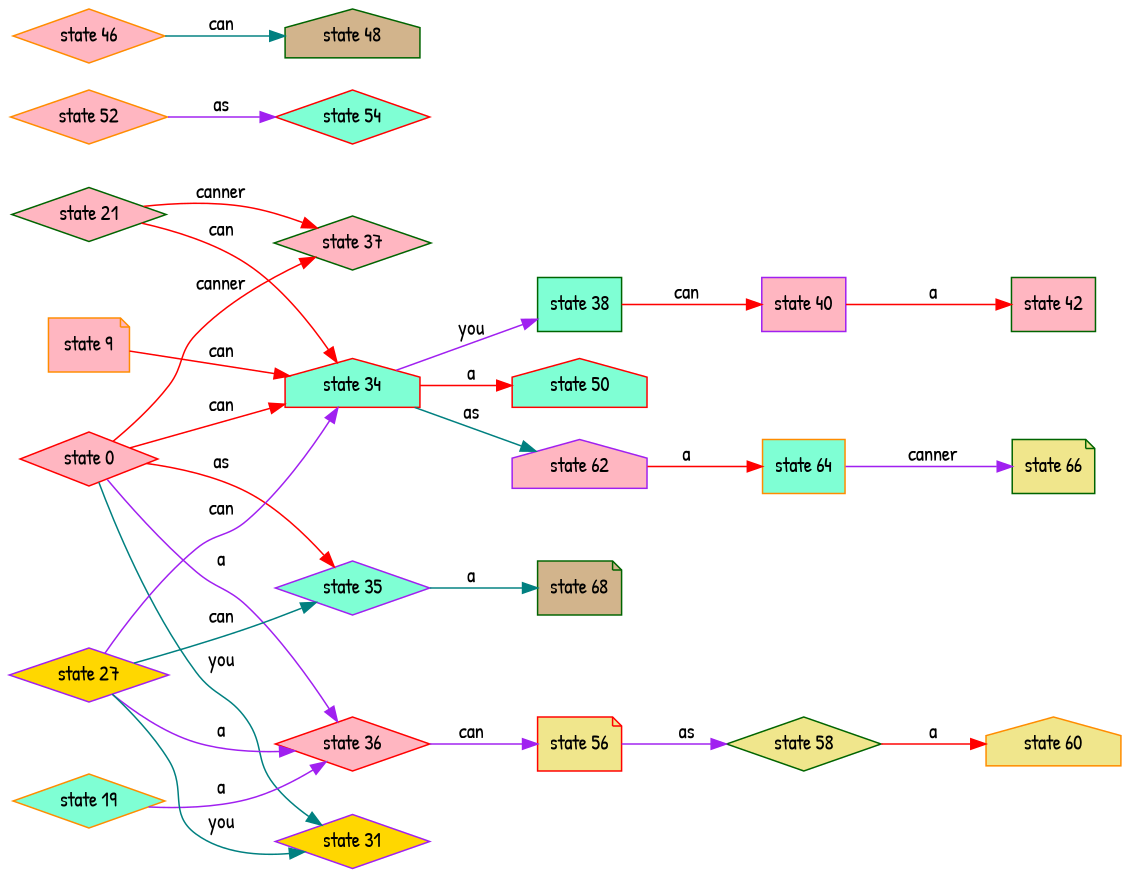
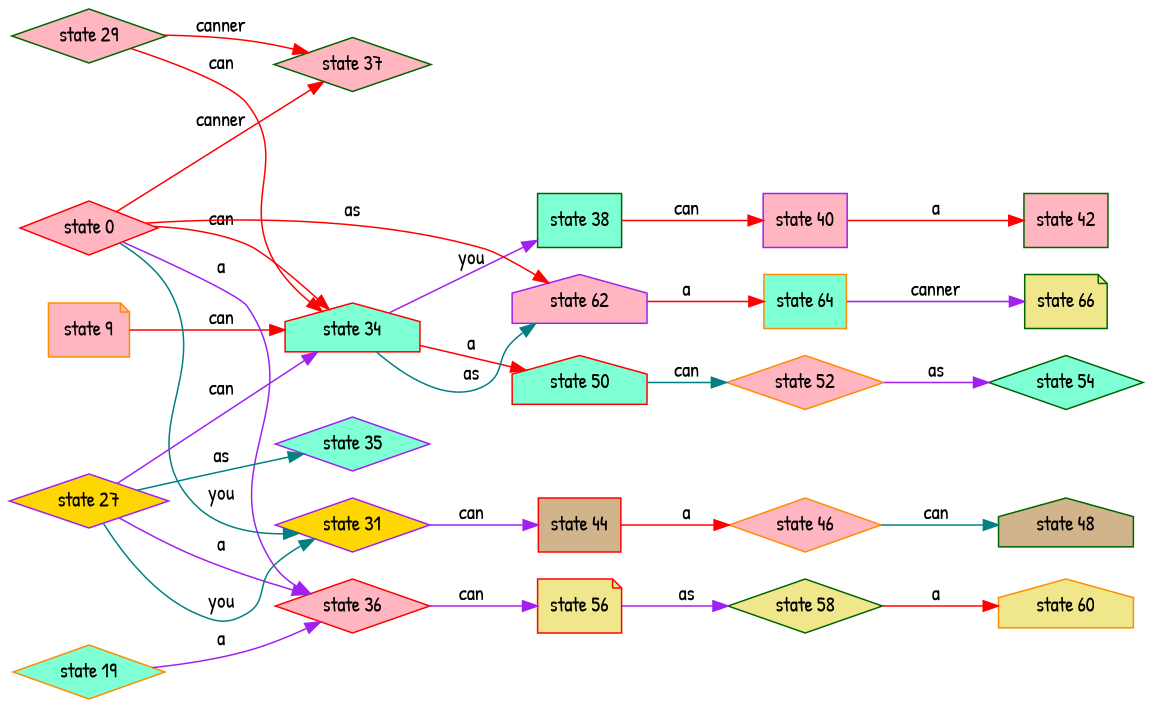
(353, 117) -> (1066, 382)
(89, 214) -> (89, 36)
none -> (679, 382)
(245, 491) -> (345, 224)
none -> (580, 525)
(580, 588) -> none
(221, 617) -> (221, 457)
